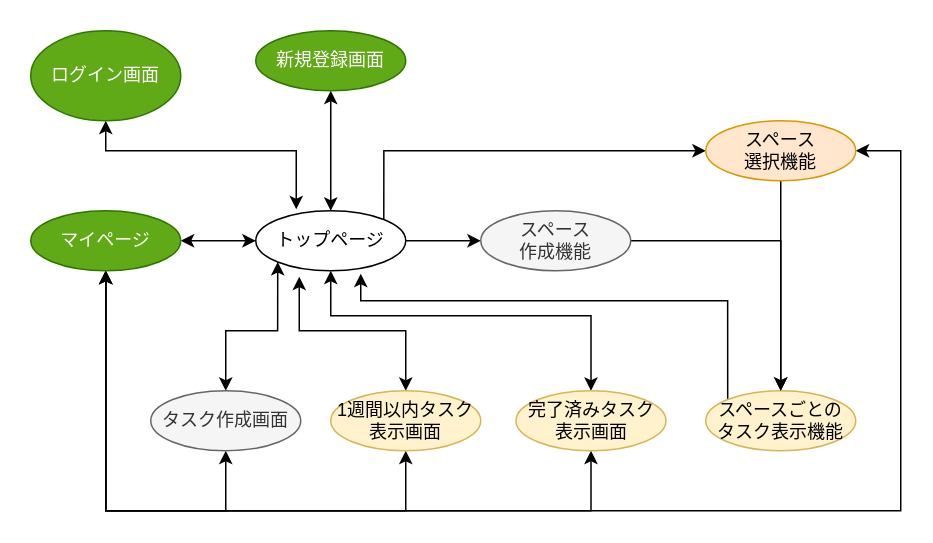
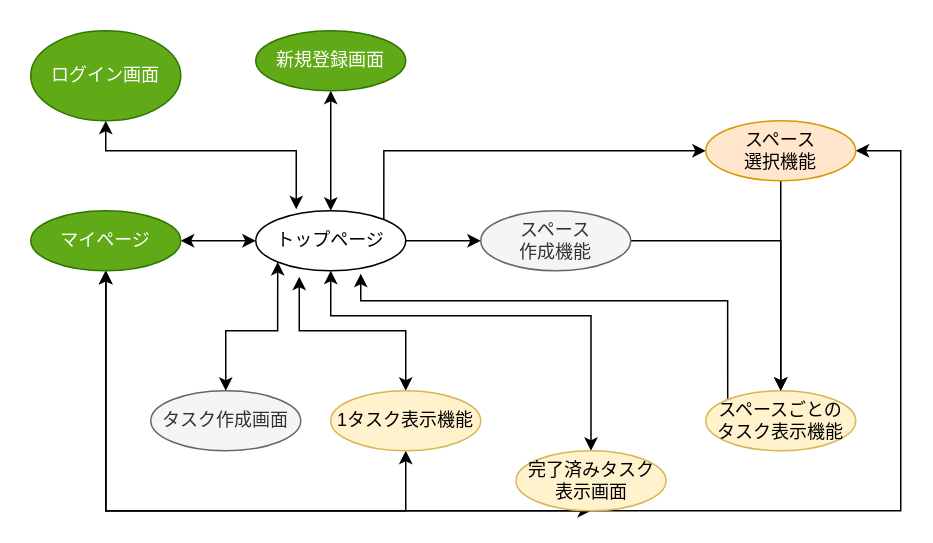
(406, 421) -> (406, 421)
(591, 421) -> (591, 481)
(226, 485) -> none
